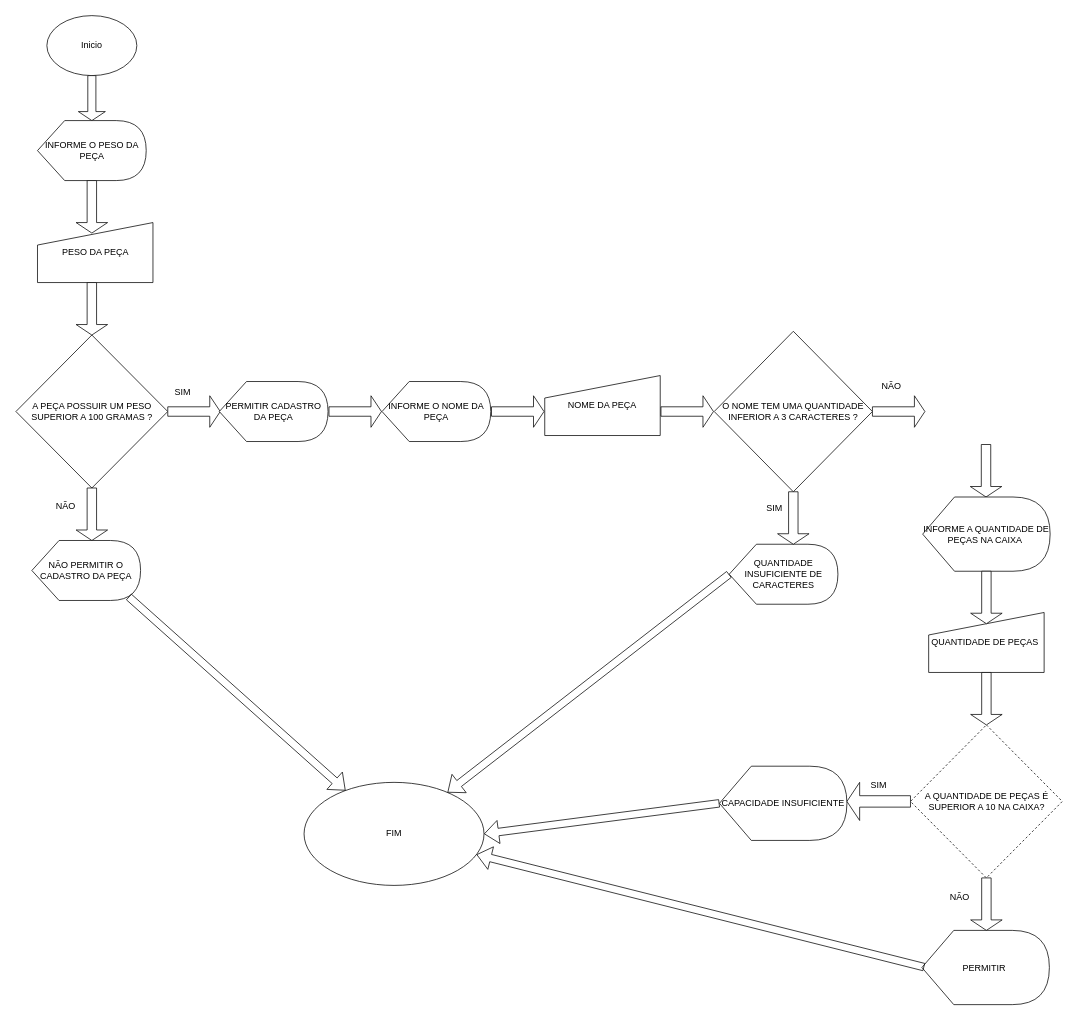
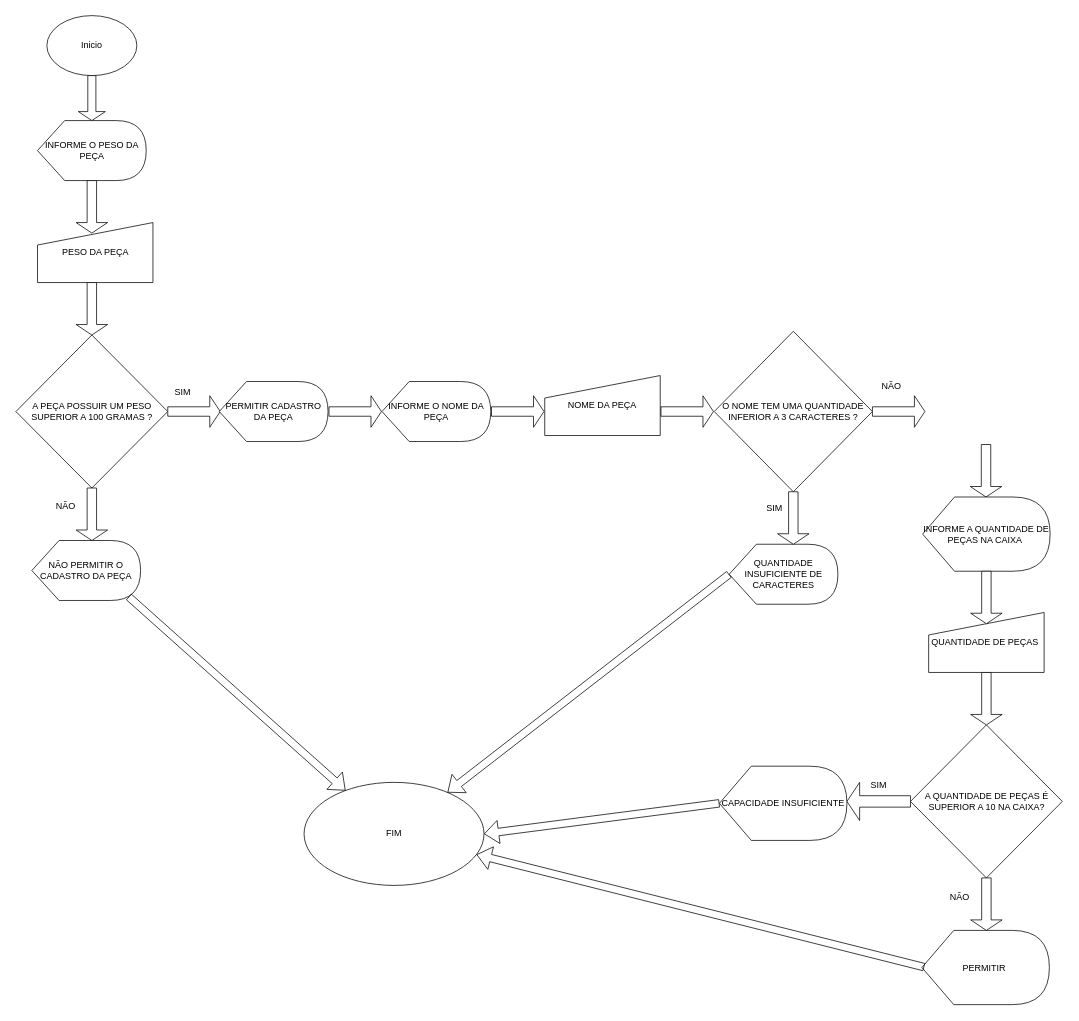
(987, 801) -> (987, 801)
